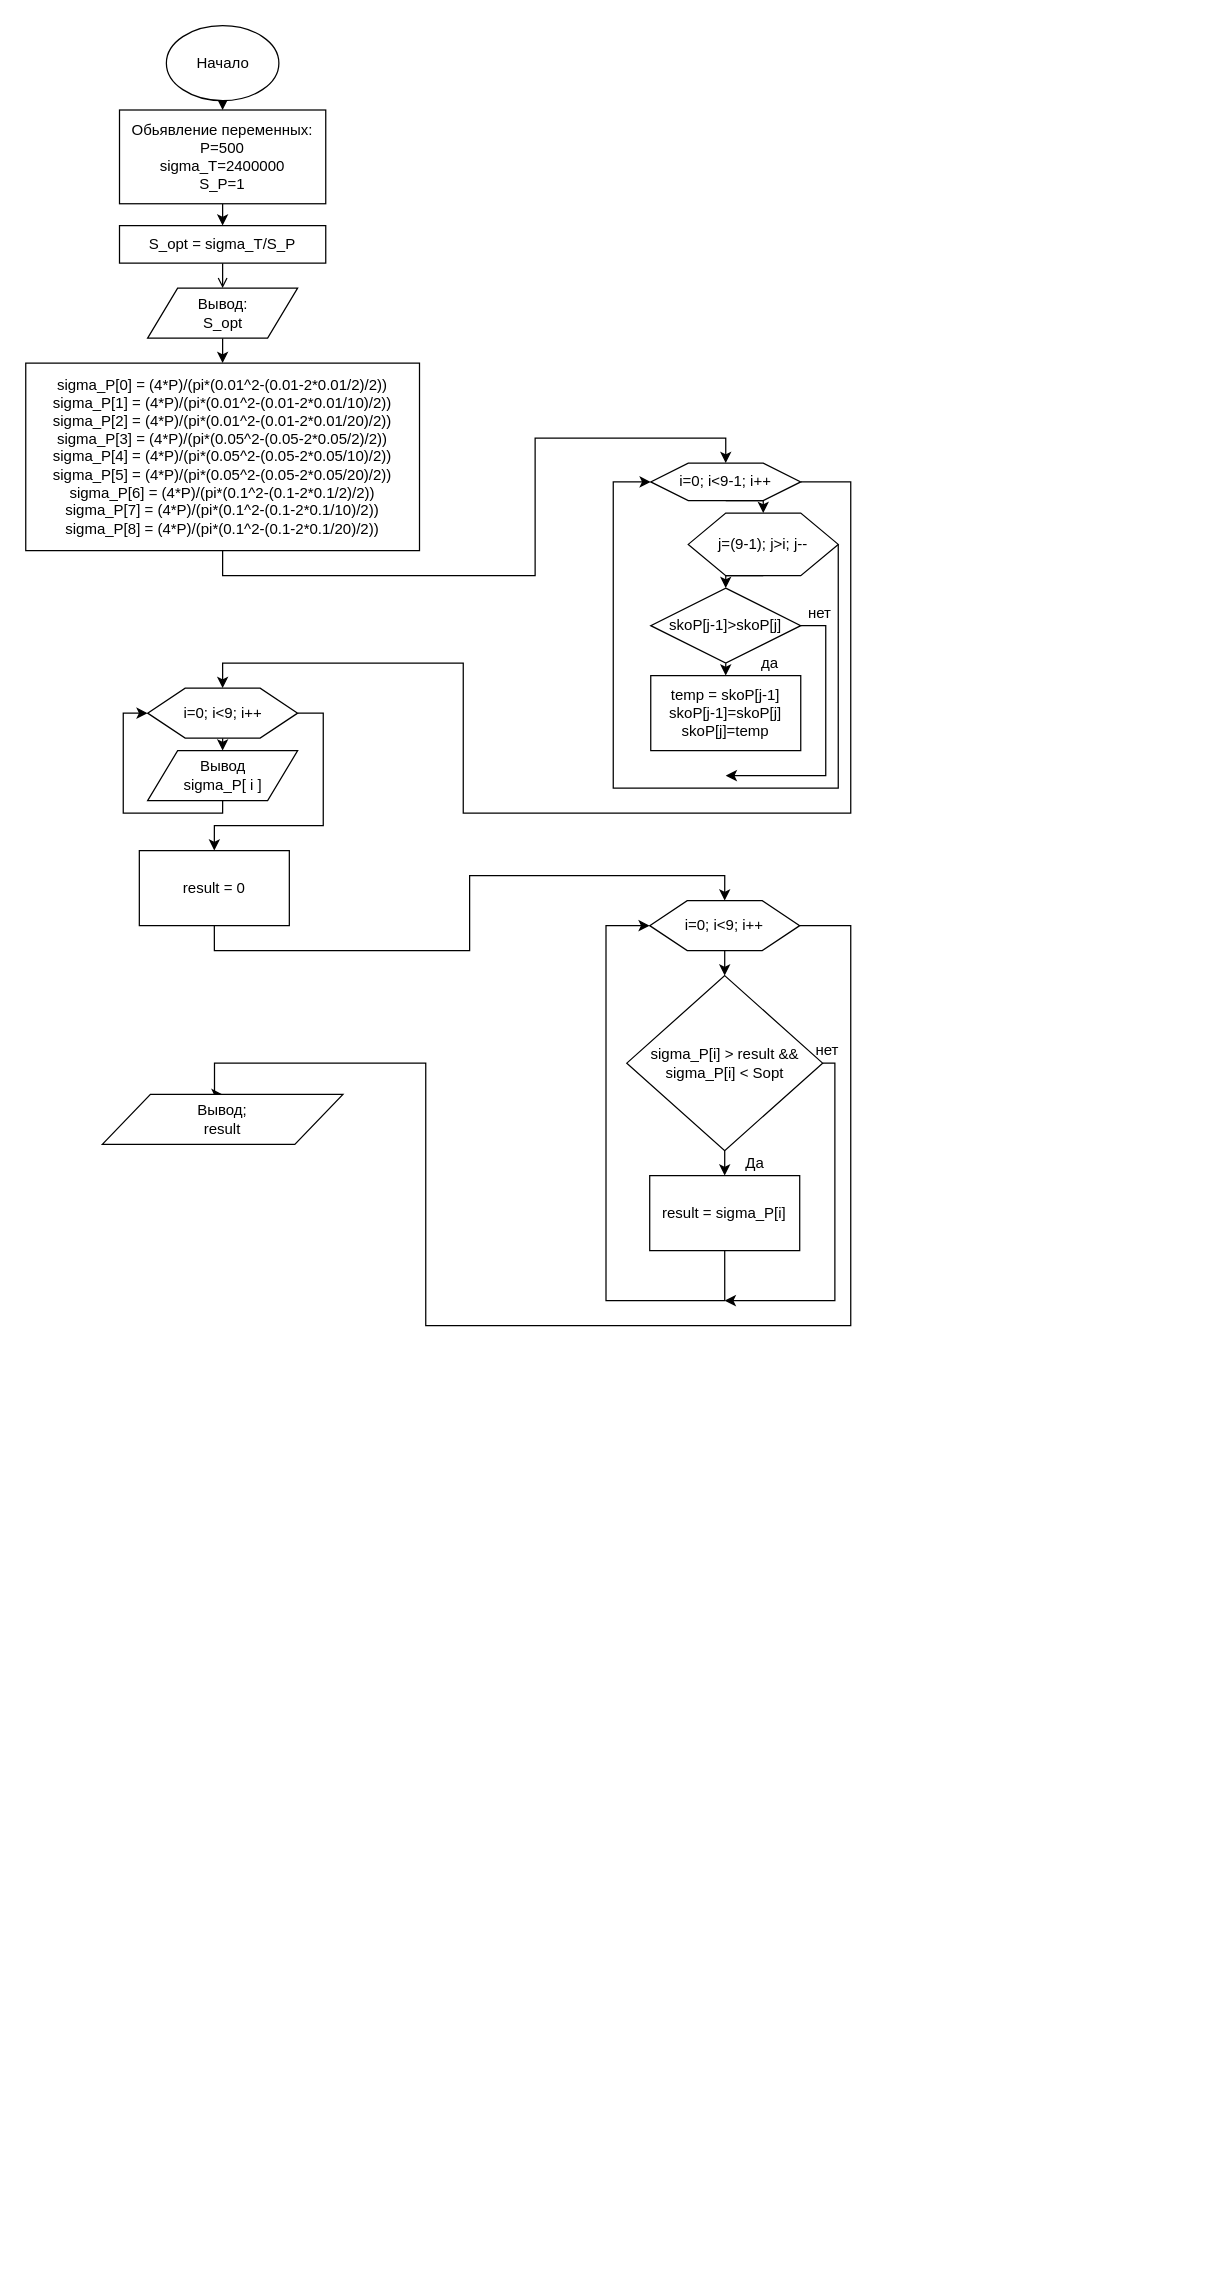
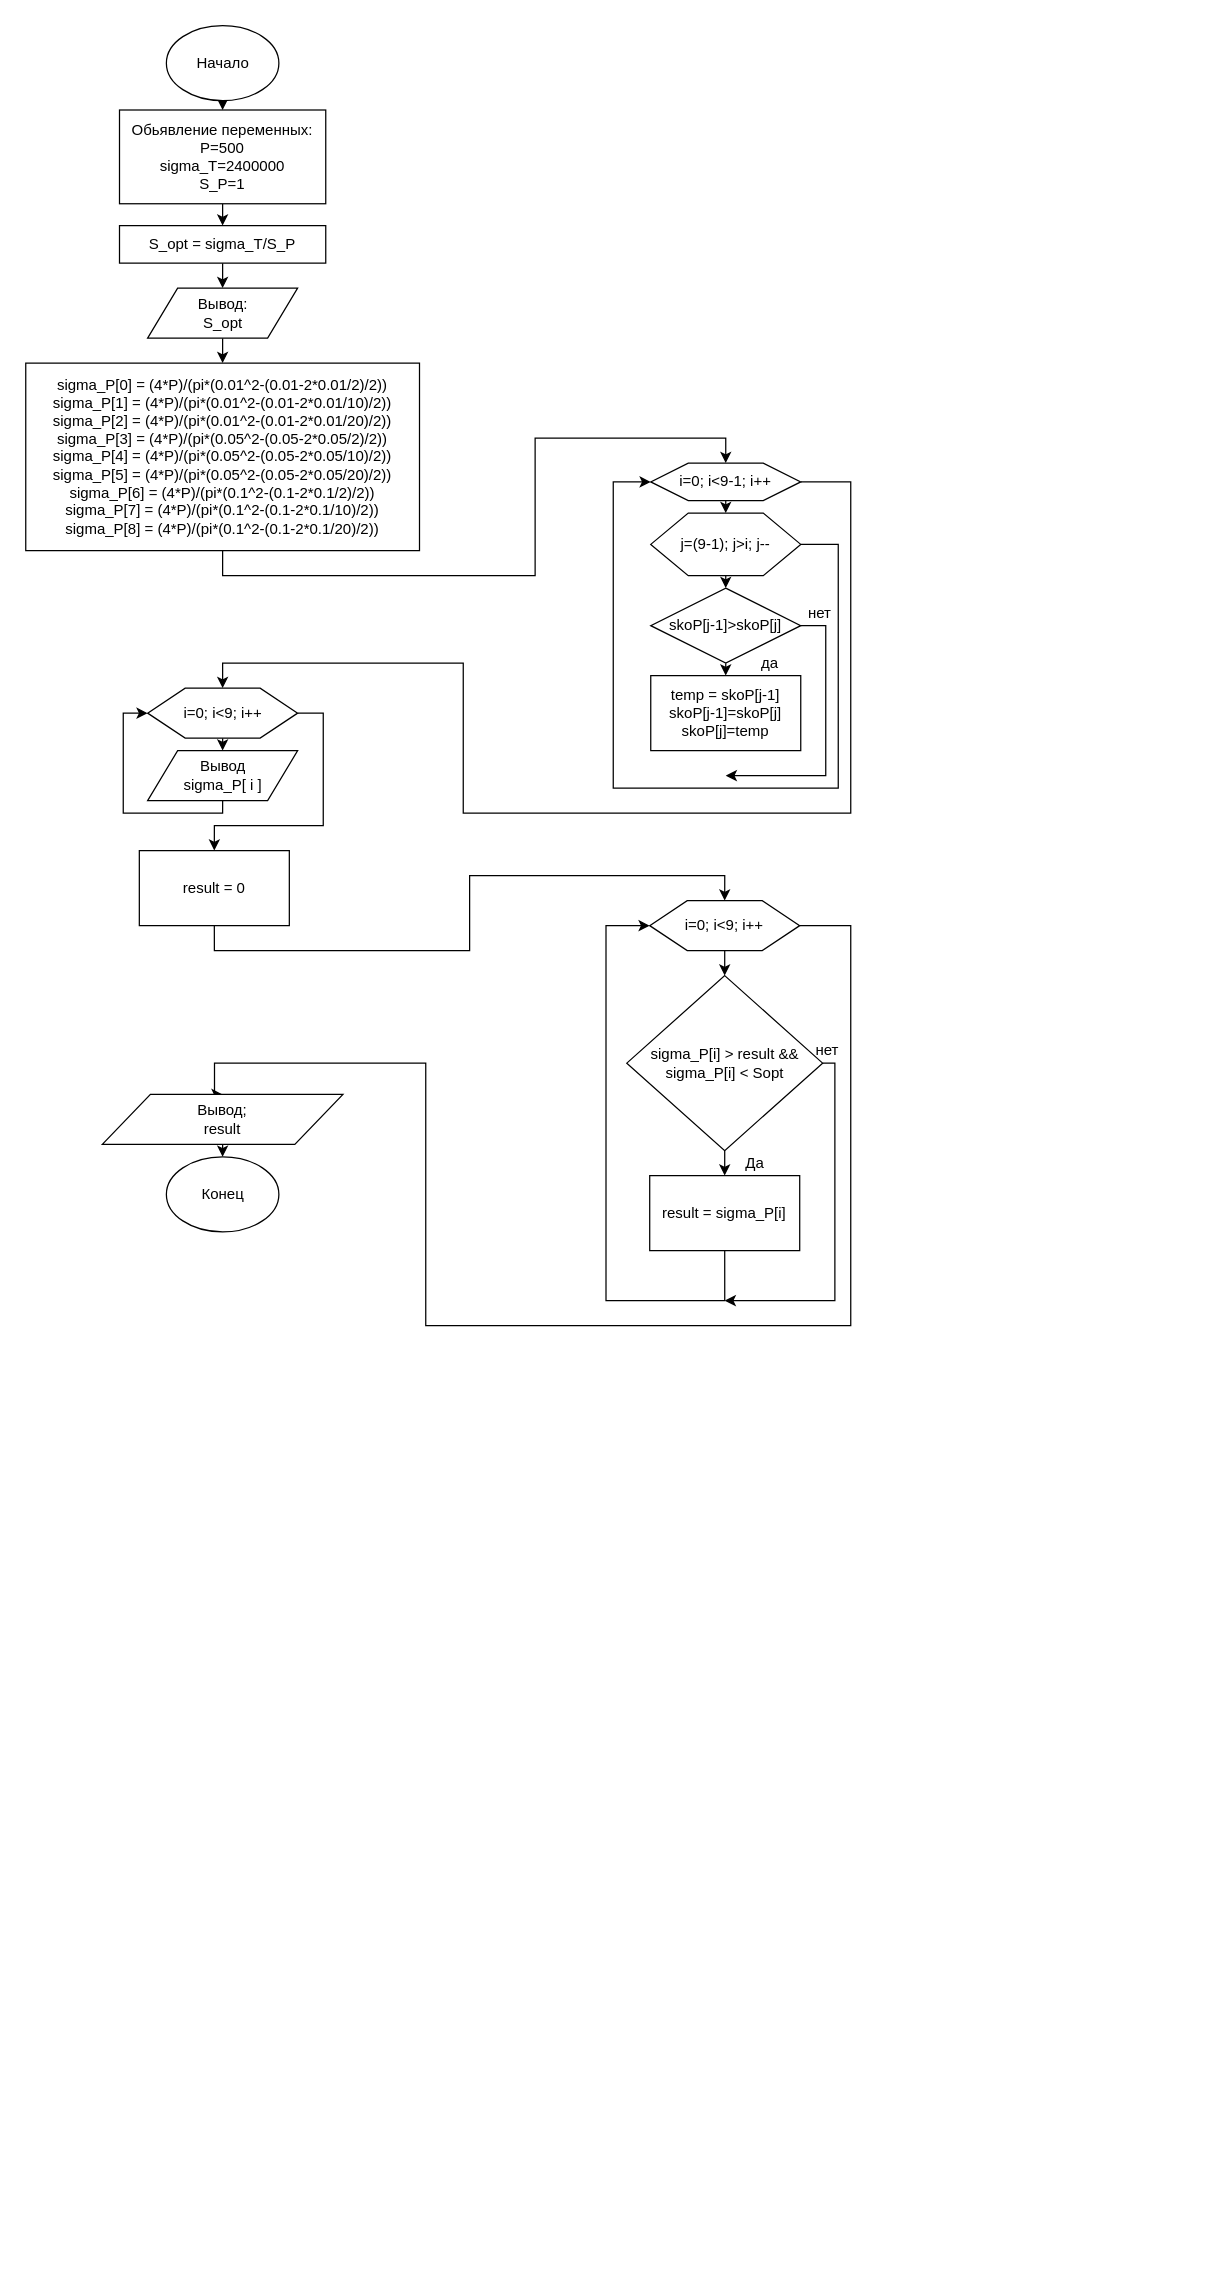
(223, 280) -> (223, 278)
(763, 544) -> (726, 544)
none -> (223, 1147)
none -> (223, 1194)
